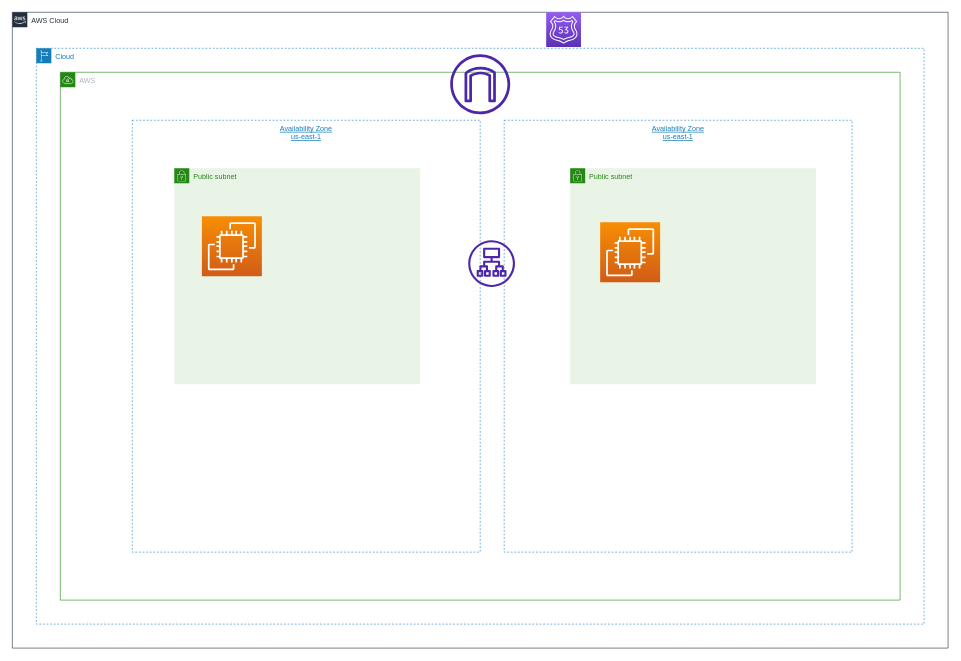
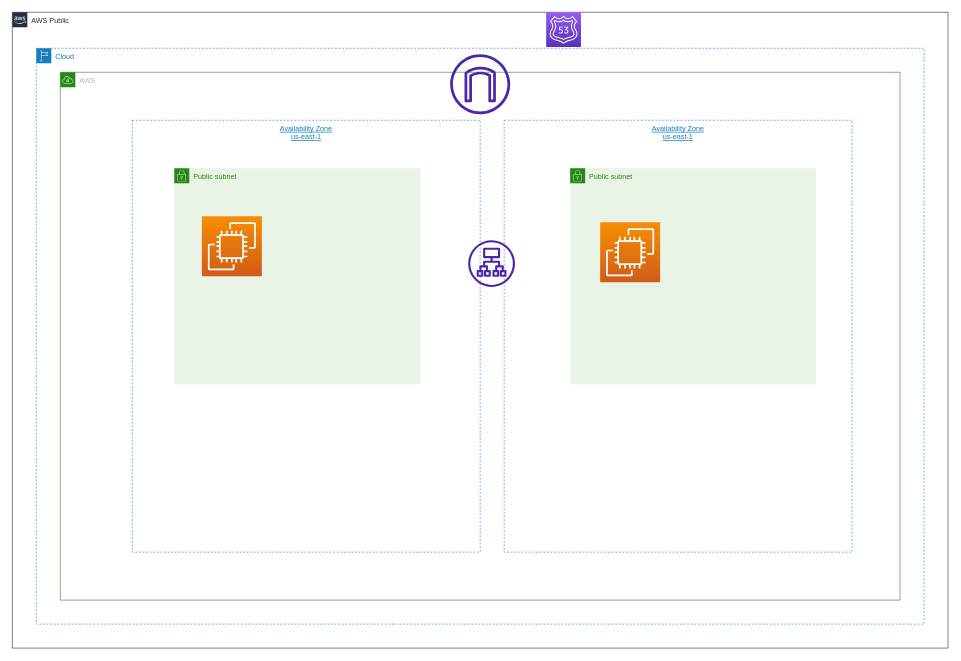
(48, 21) -> (49, 21)
